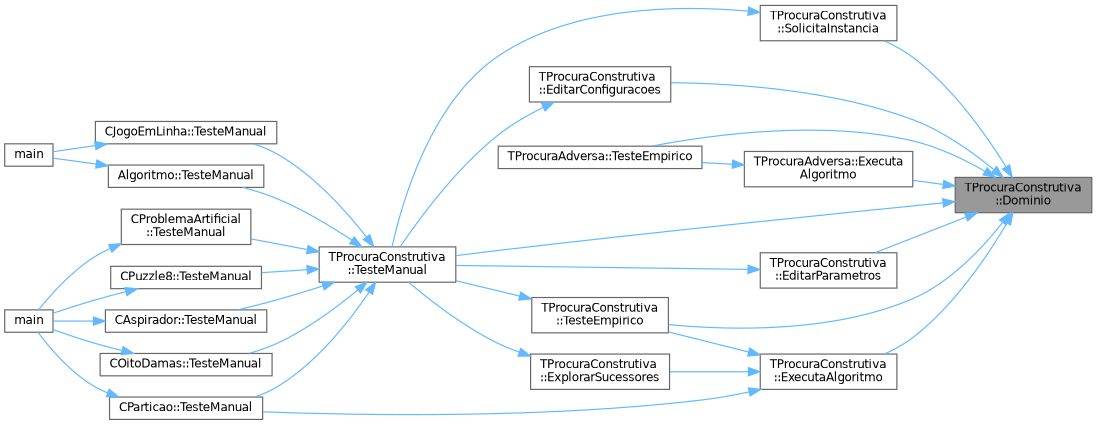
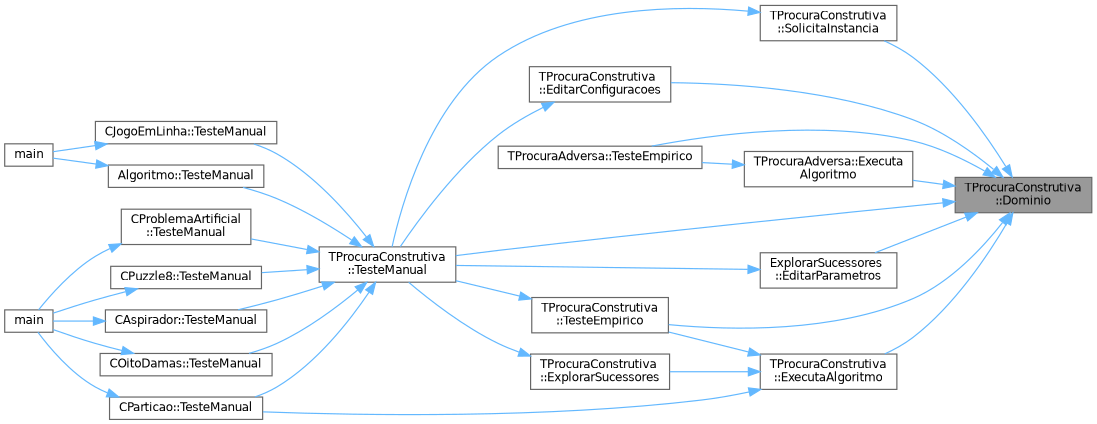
(829, 270) -> (829, 270)
